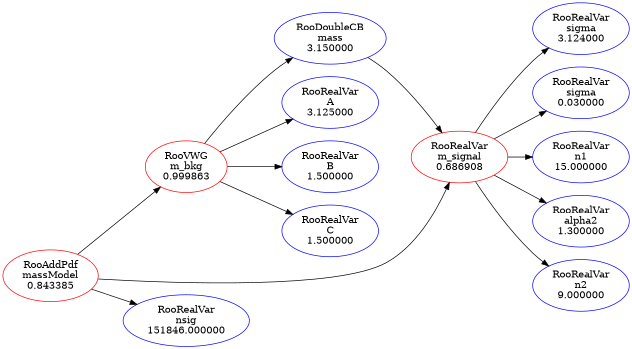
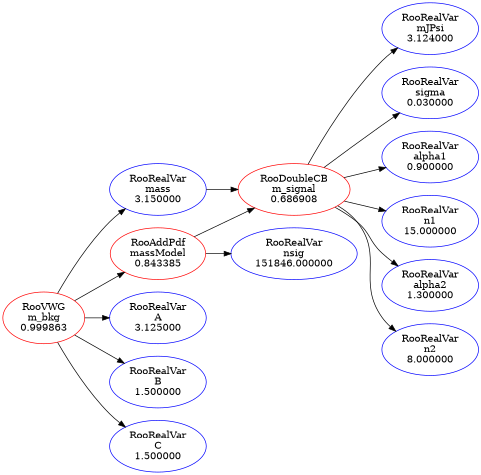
(581, 29) -> (430, 29)
(330, 38) -> (158, 189)
none -> (430, 157)
(459, 157) -> (294, 189)
(116, 223) -> (97, 288)
(581, 285) -> (430, 350)
